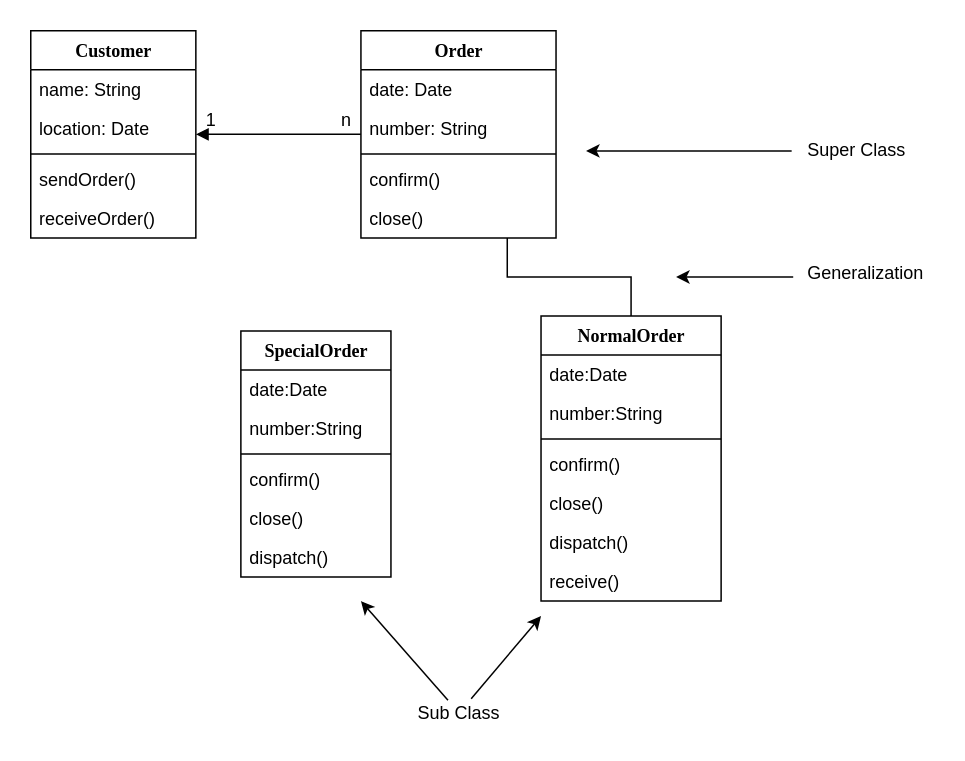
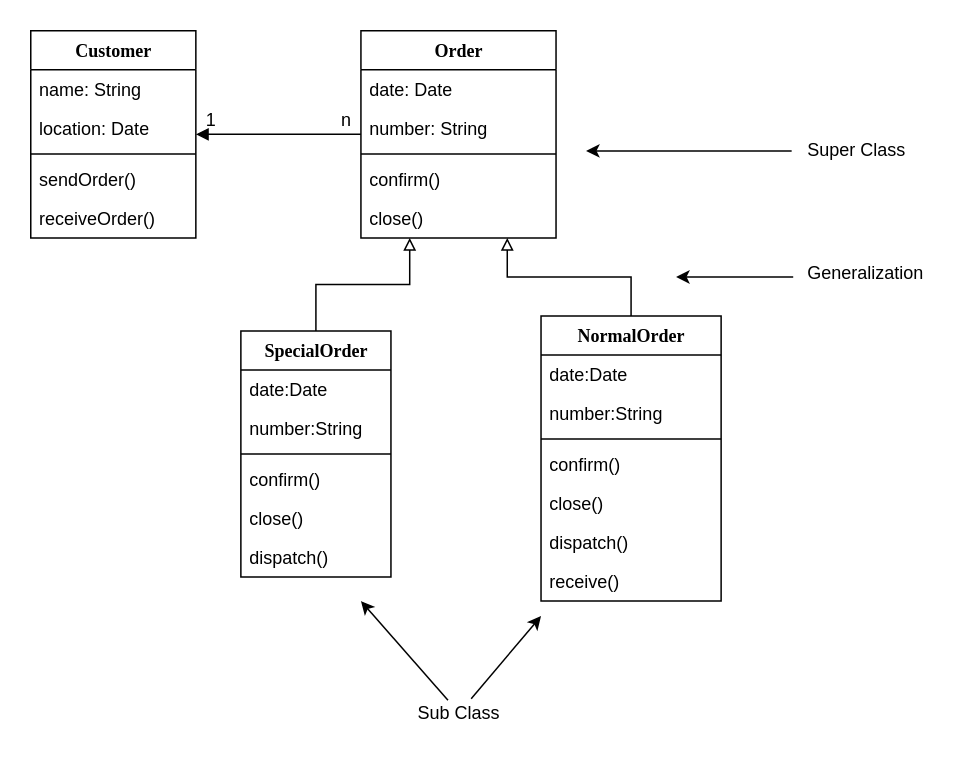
(507, 245) -> (507, 251)
none -> (358, 284)
